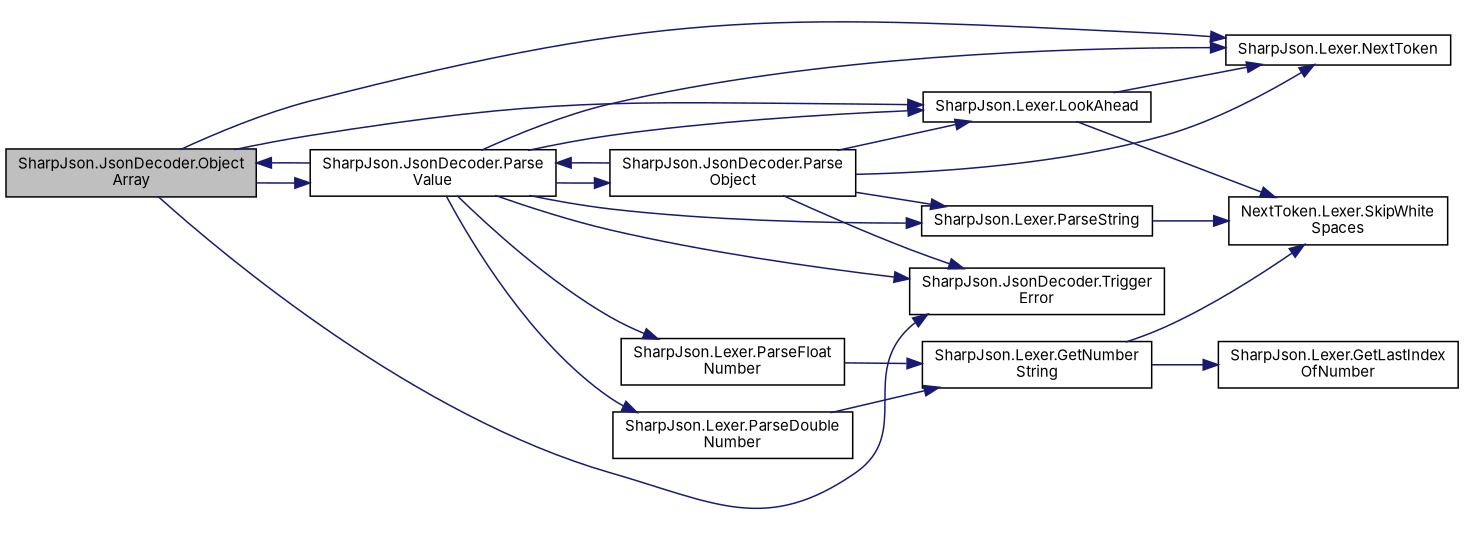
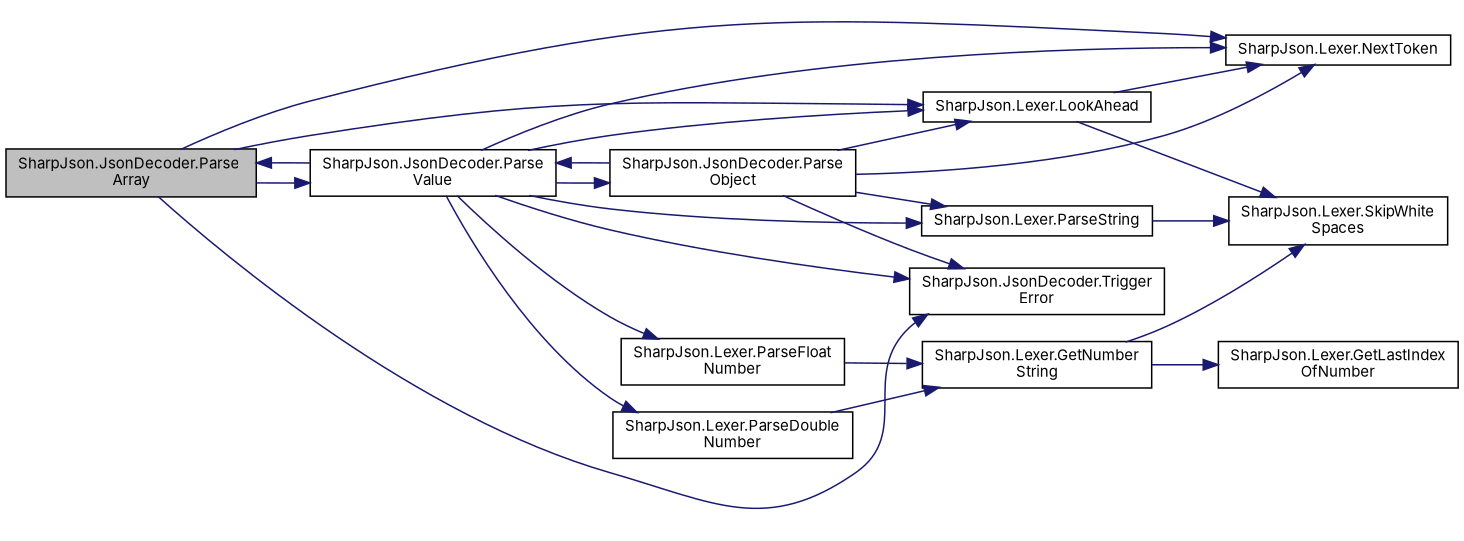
(131, 173) -> (131, 173)
(1338, 221) -> (1338, 221)
